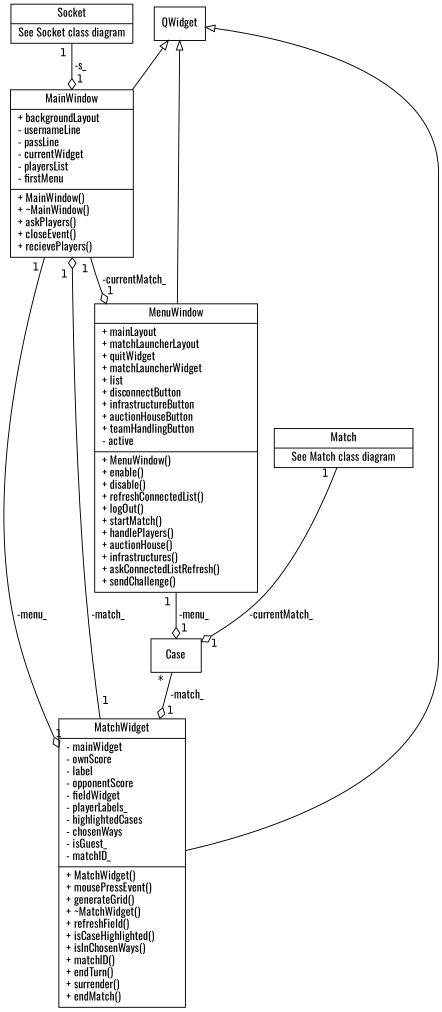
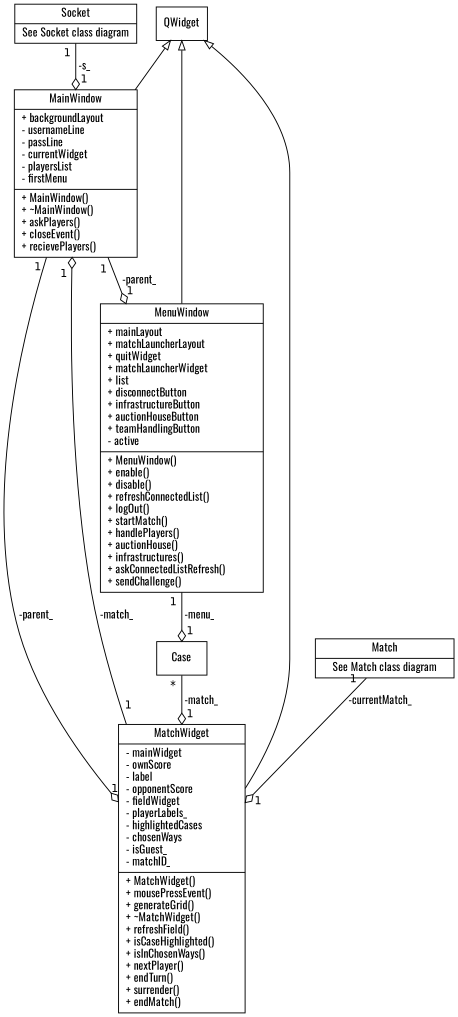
(133, 281) -> (138, 281)
(289, 563) -> (310, 736)
(31, 616) -> (35, 616)
(90, 961) -> (155, 966)
